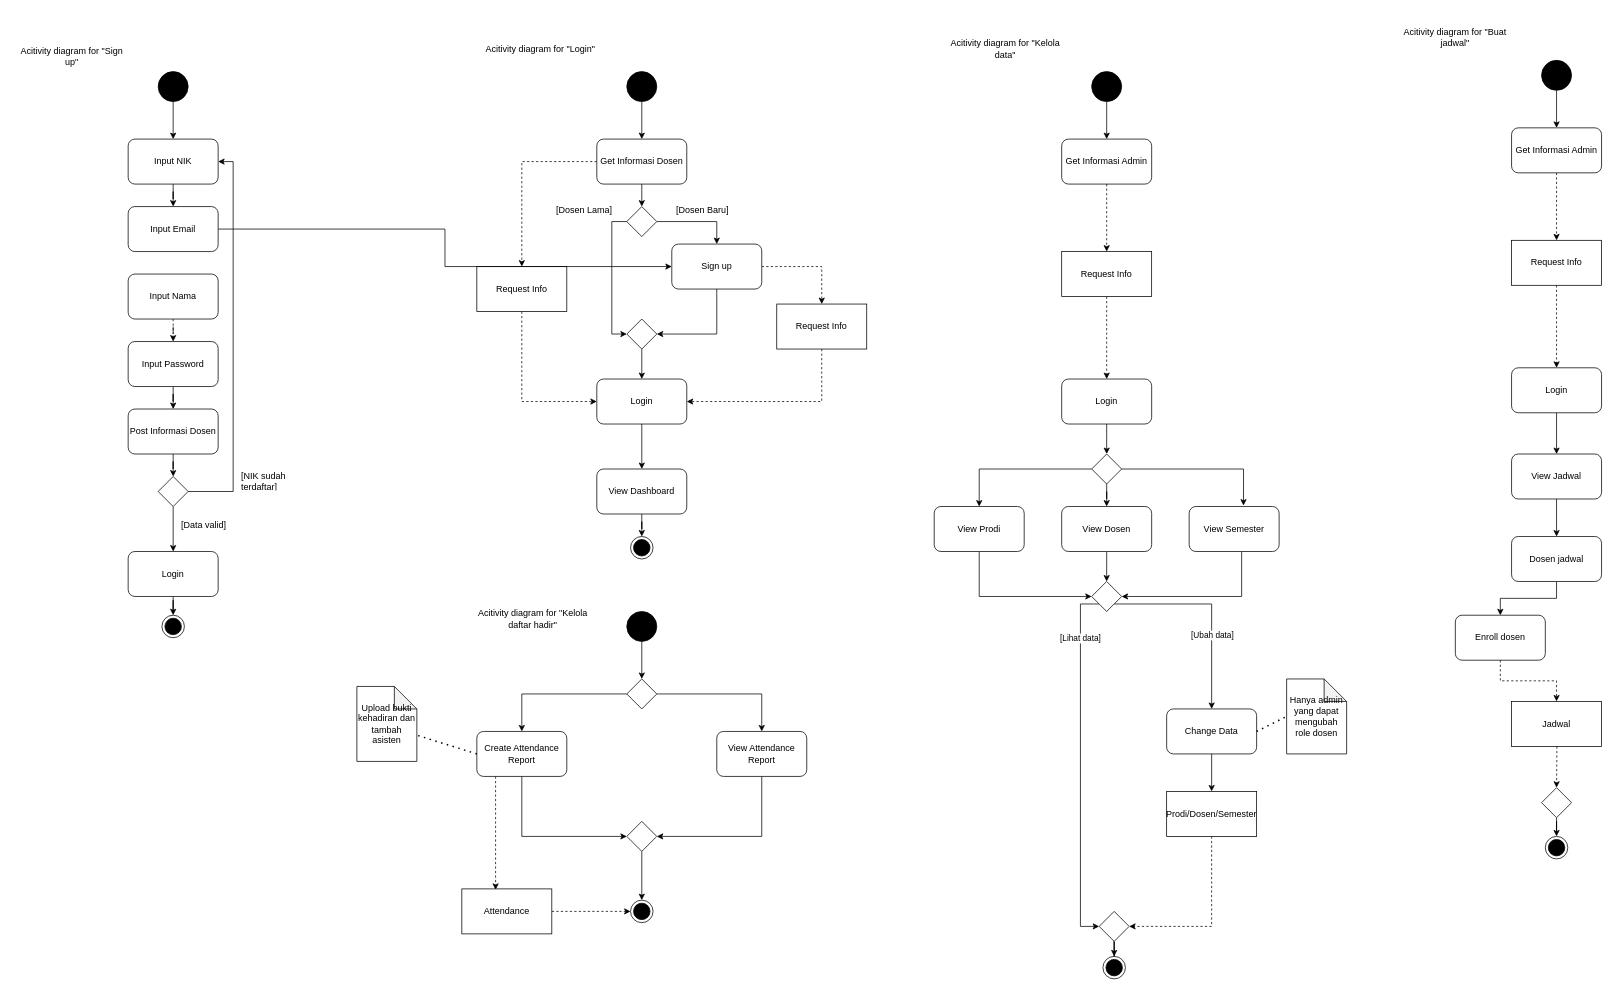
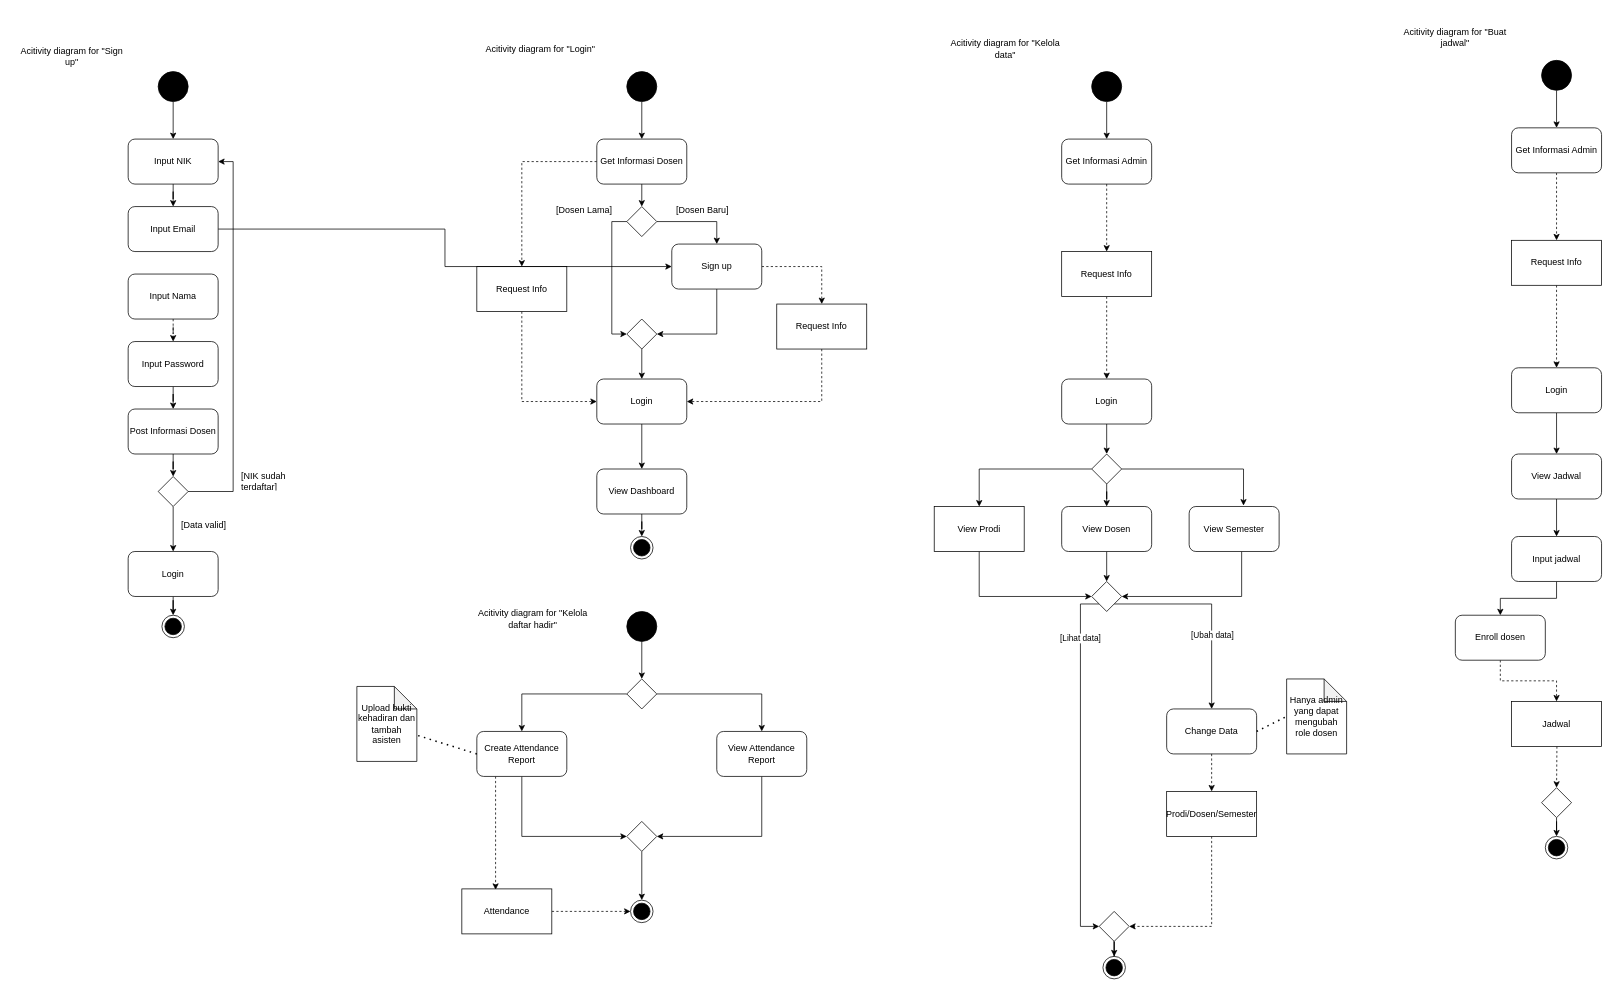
(979, 529) -> (979, 529)
(1557, 559) -> (1557, 559)
(1212, 769) -> (1212, 769)
